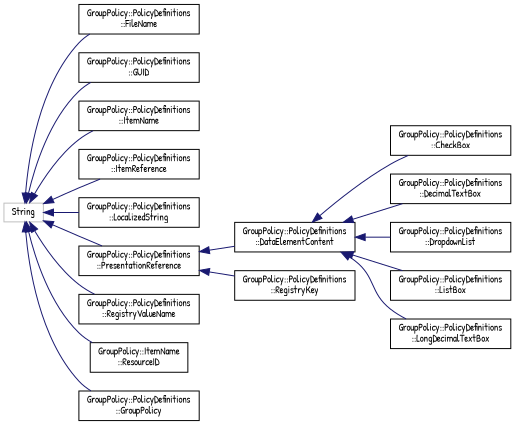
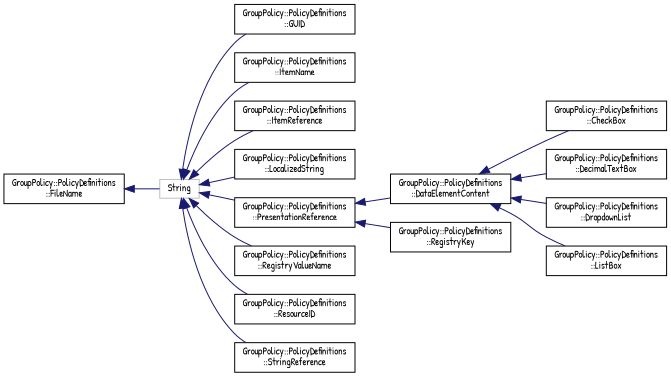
(43, 107) -> (147, 189)
(451, 334) -> none
(139, 357) -> (295, 309)
(139, 406) -> (295, 357)
